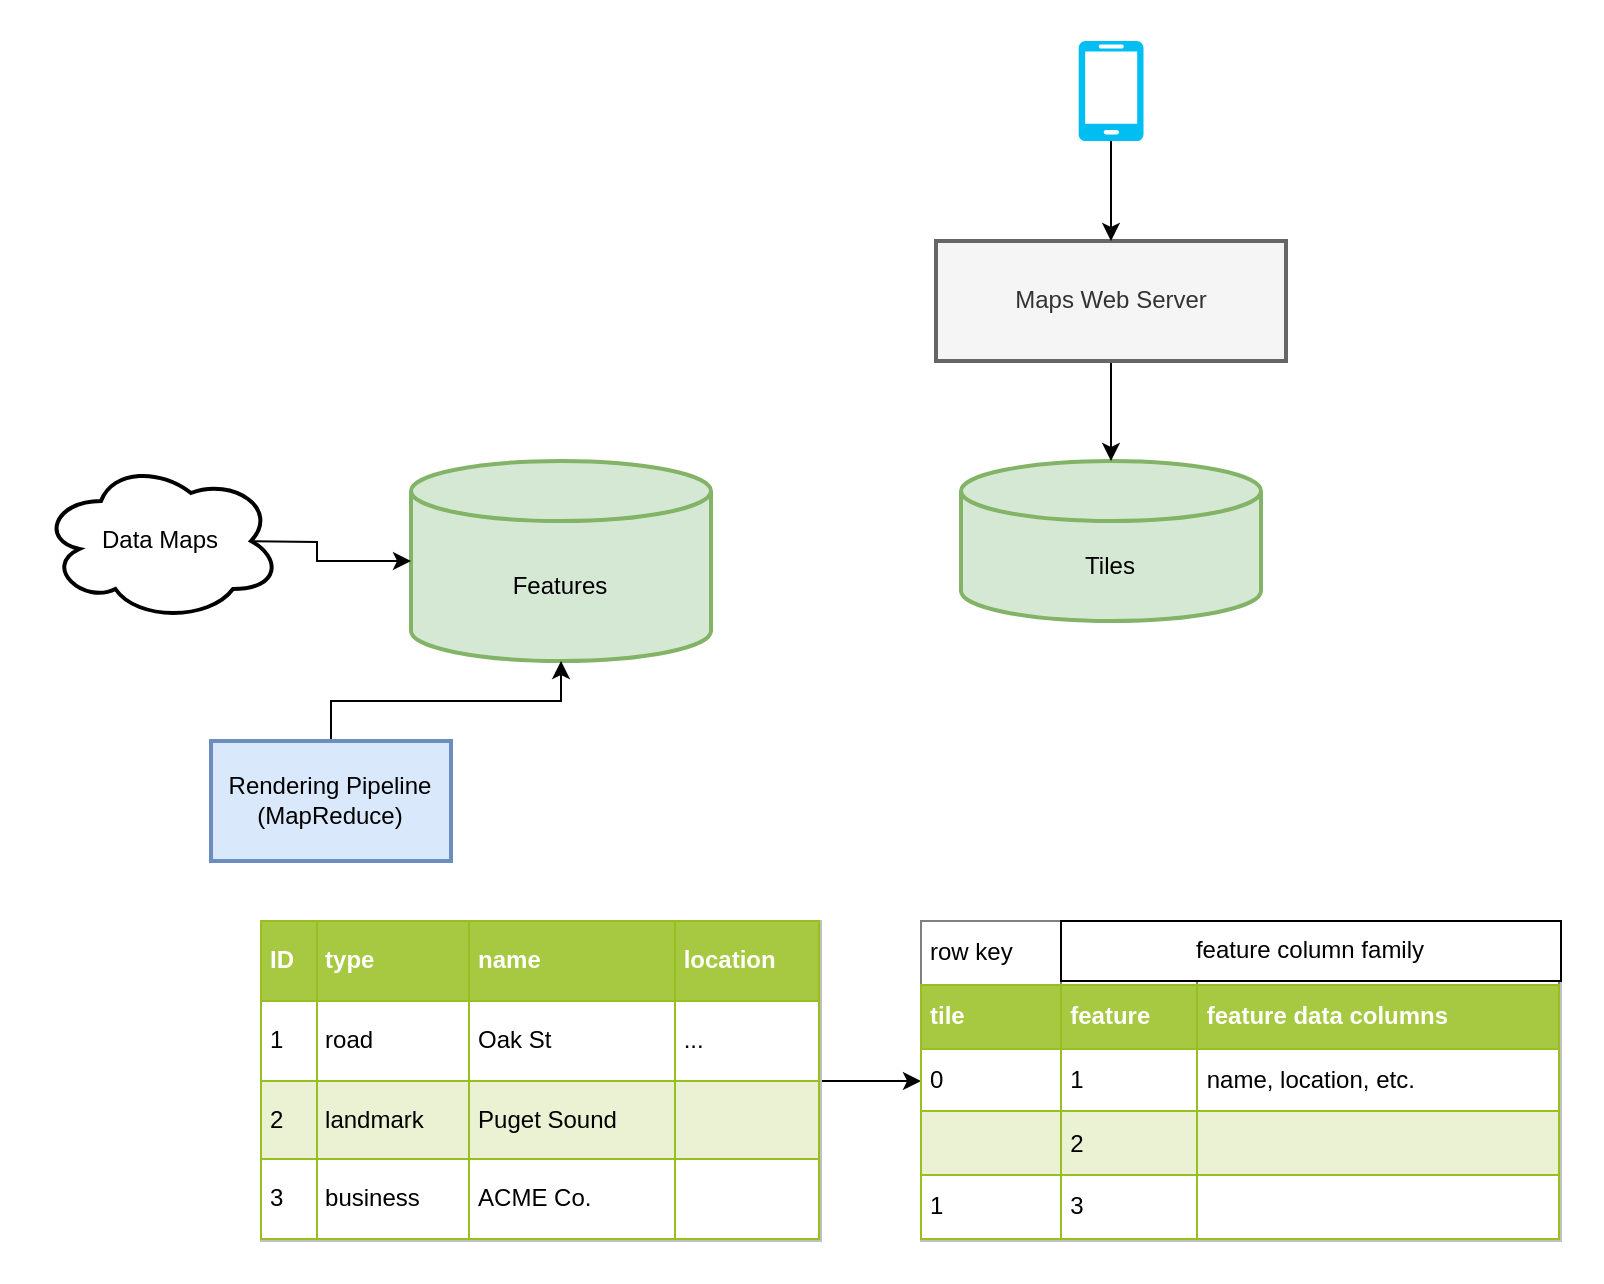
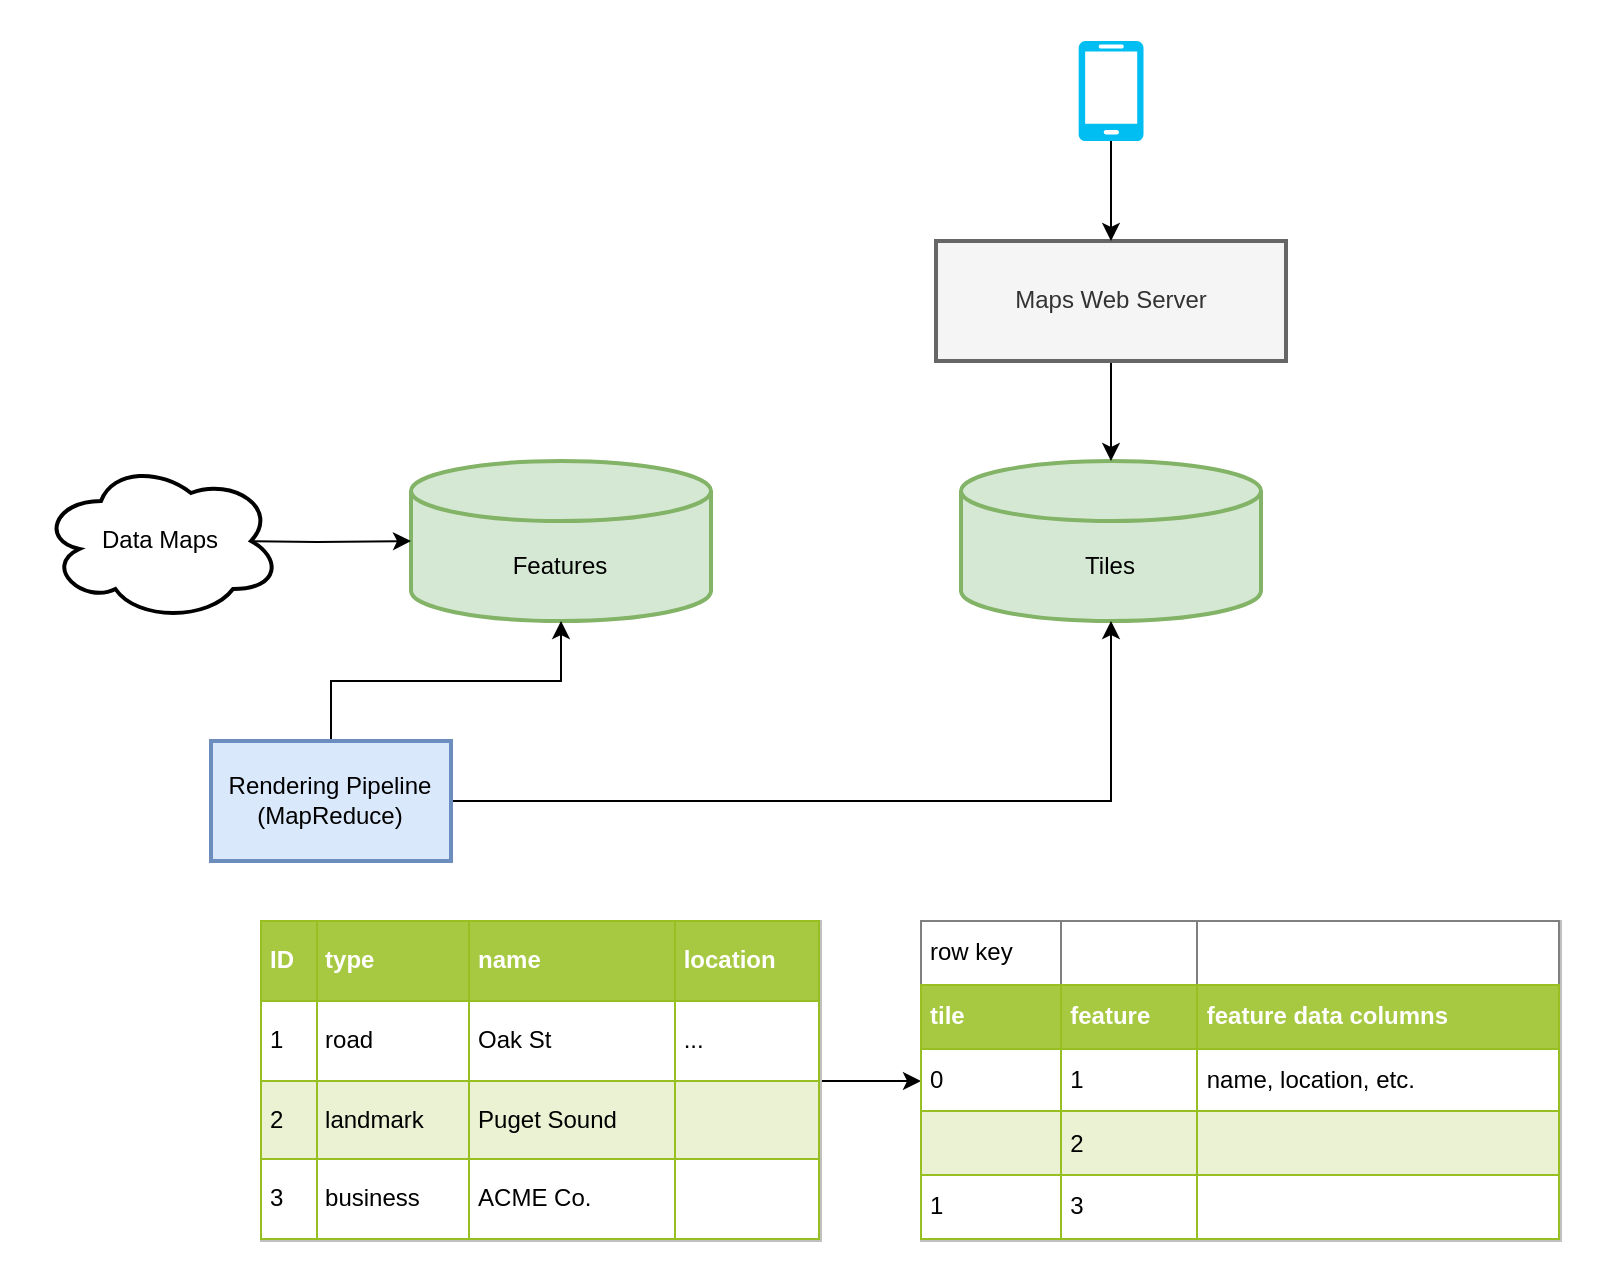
(561, 561) -> (561, 541)
none -> (864, 801)
(1311, 951) -> none
